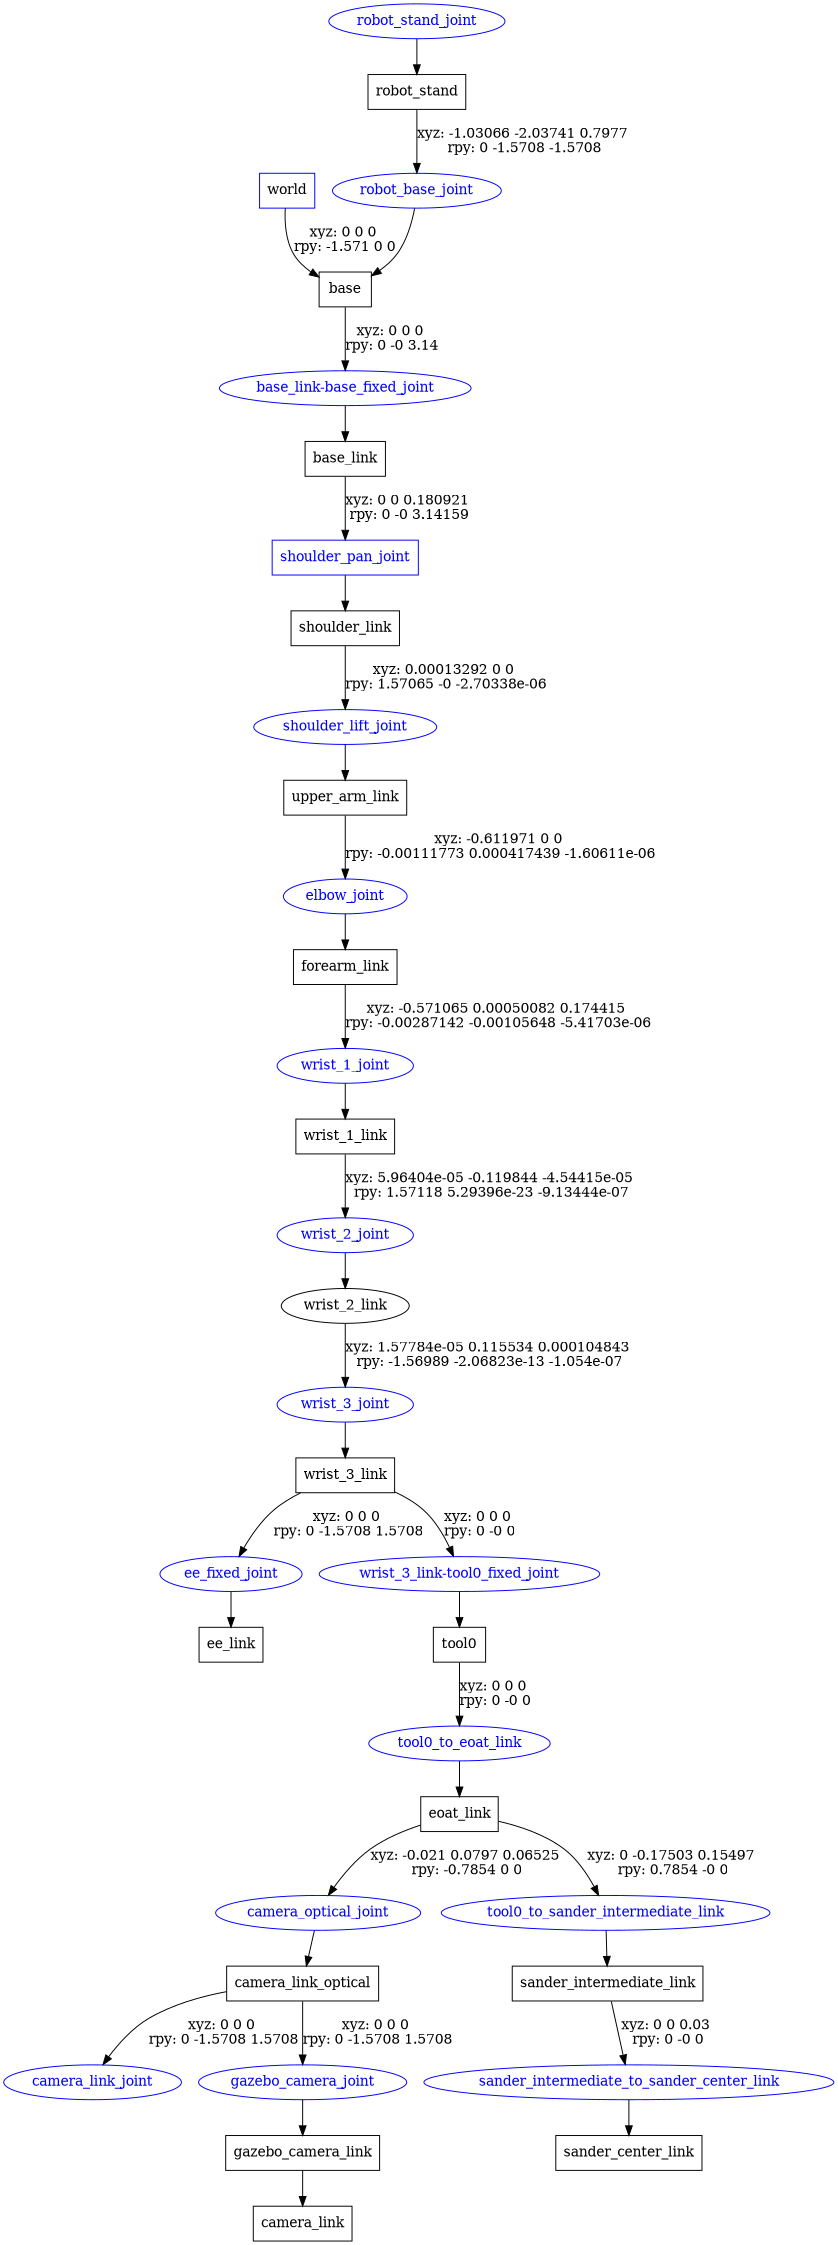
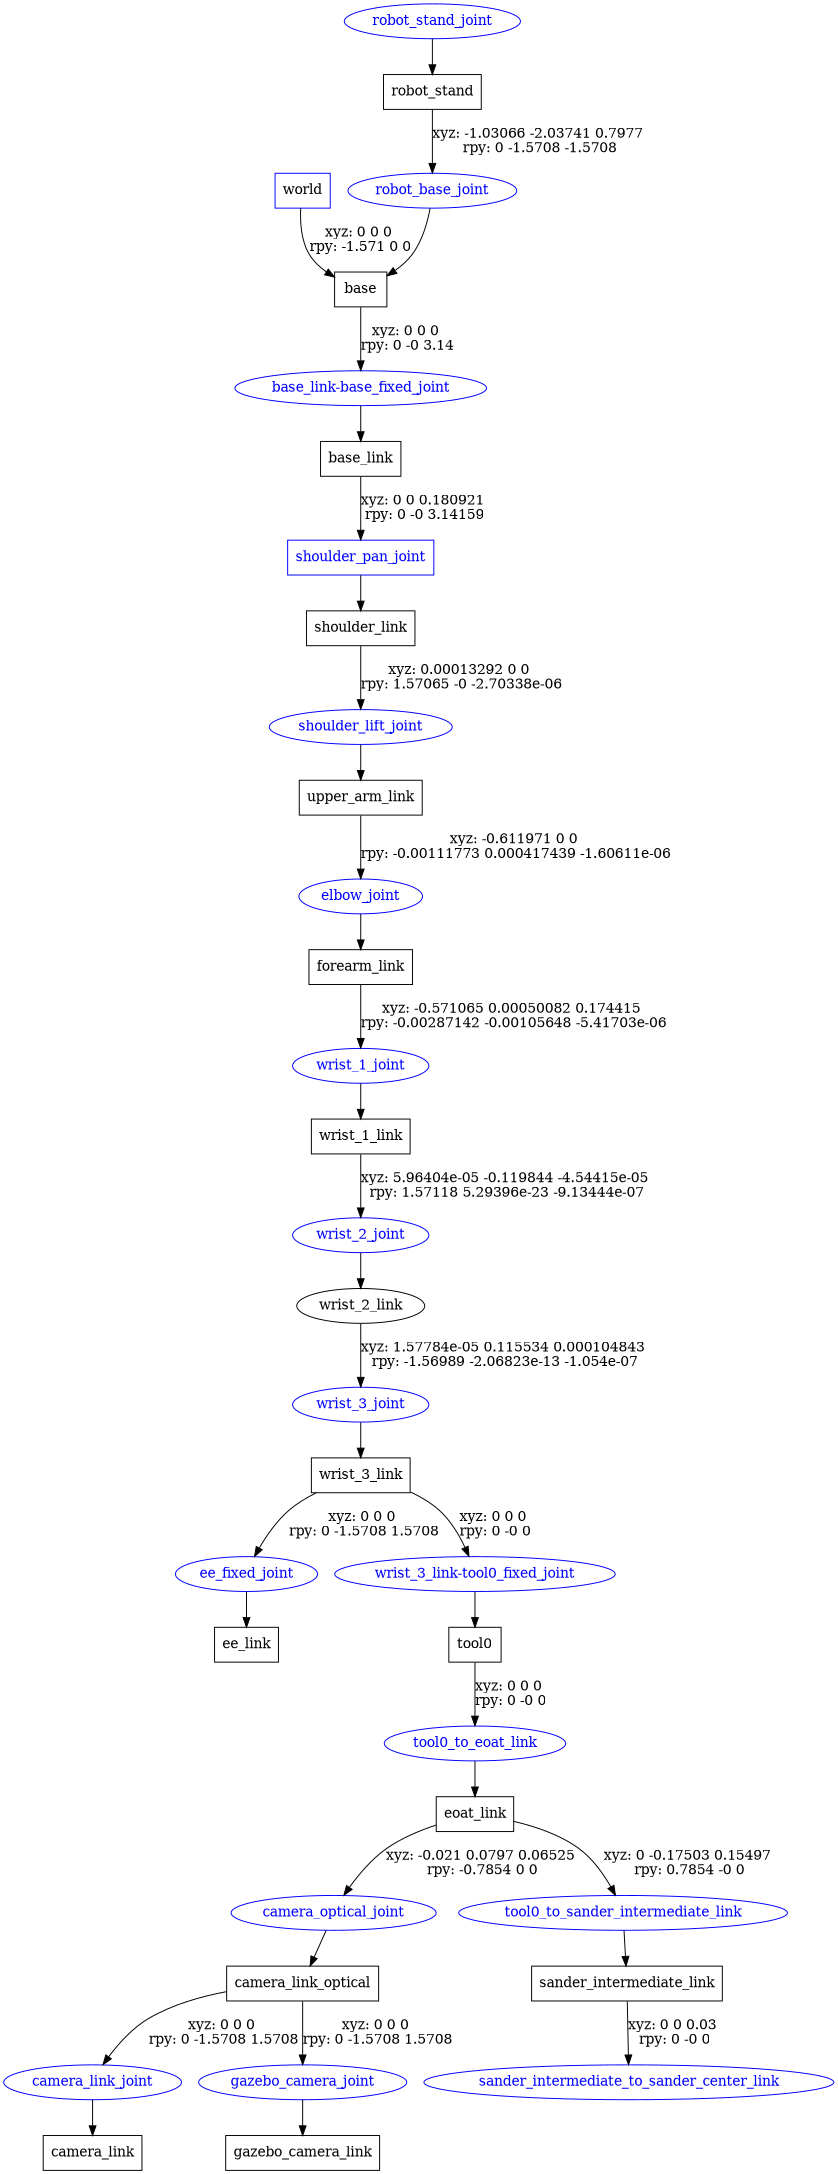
(629, 2153) -> none
(303, 2184) -> (93, 2113)
